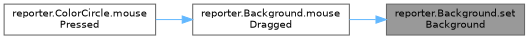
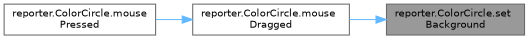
(271, 20) -> (271, 20)
(456, 20) -> (456, 20)
